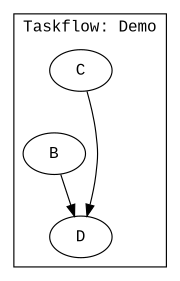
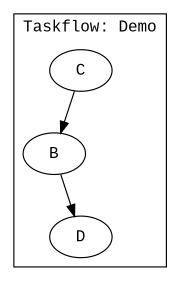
(97, 148) -> (69, 107)
